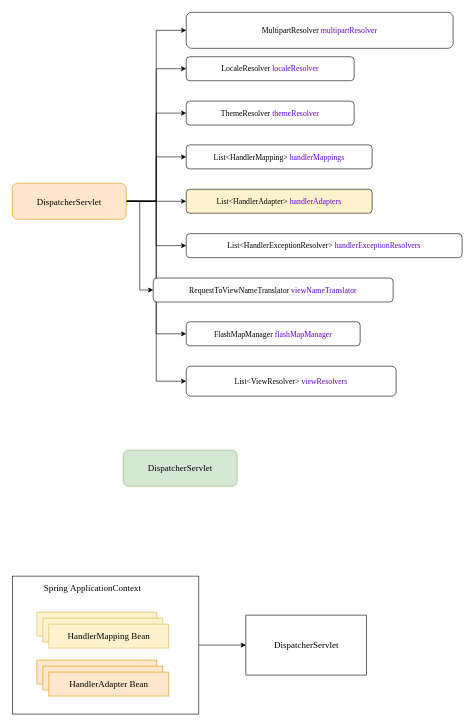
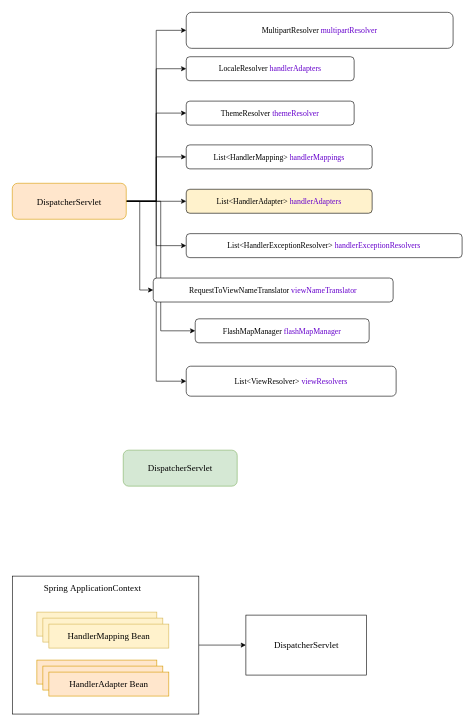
(270, 69) -> (270, 69)
(273, 334) -> (282, 331)
